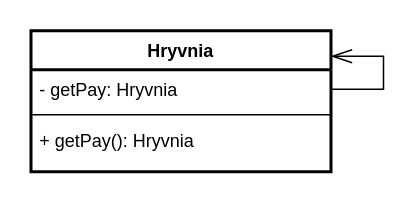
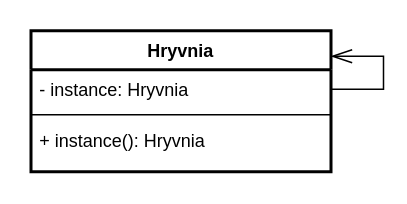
(115, 90) -> (123, 90)
(125, 141) -> (133, 141)
